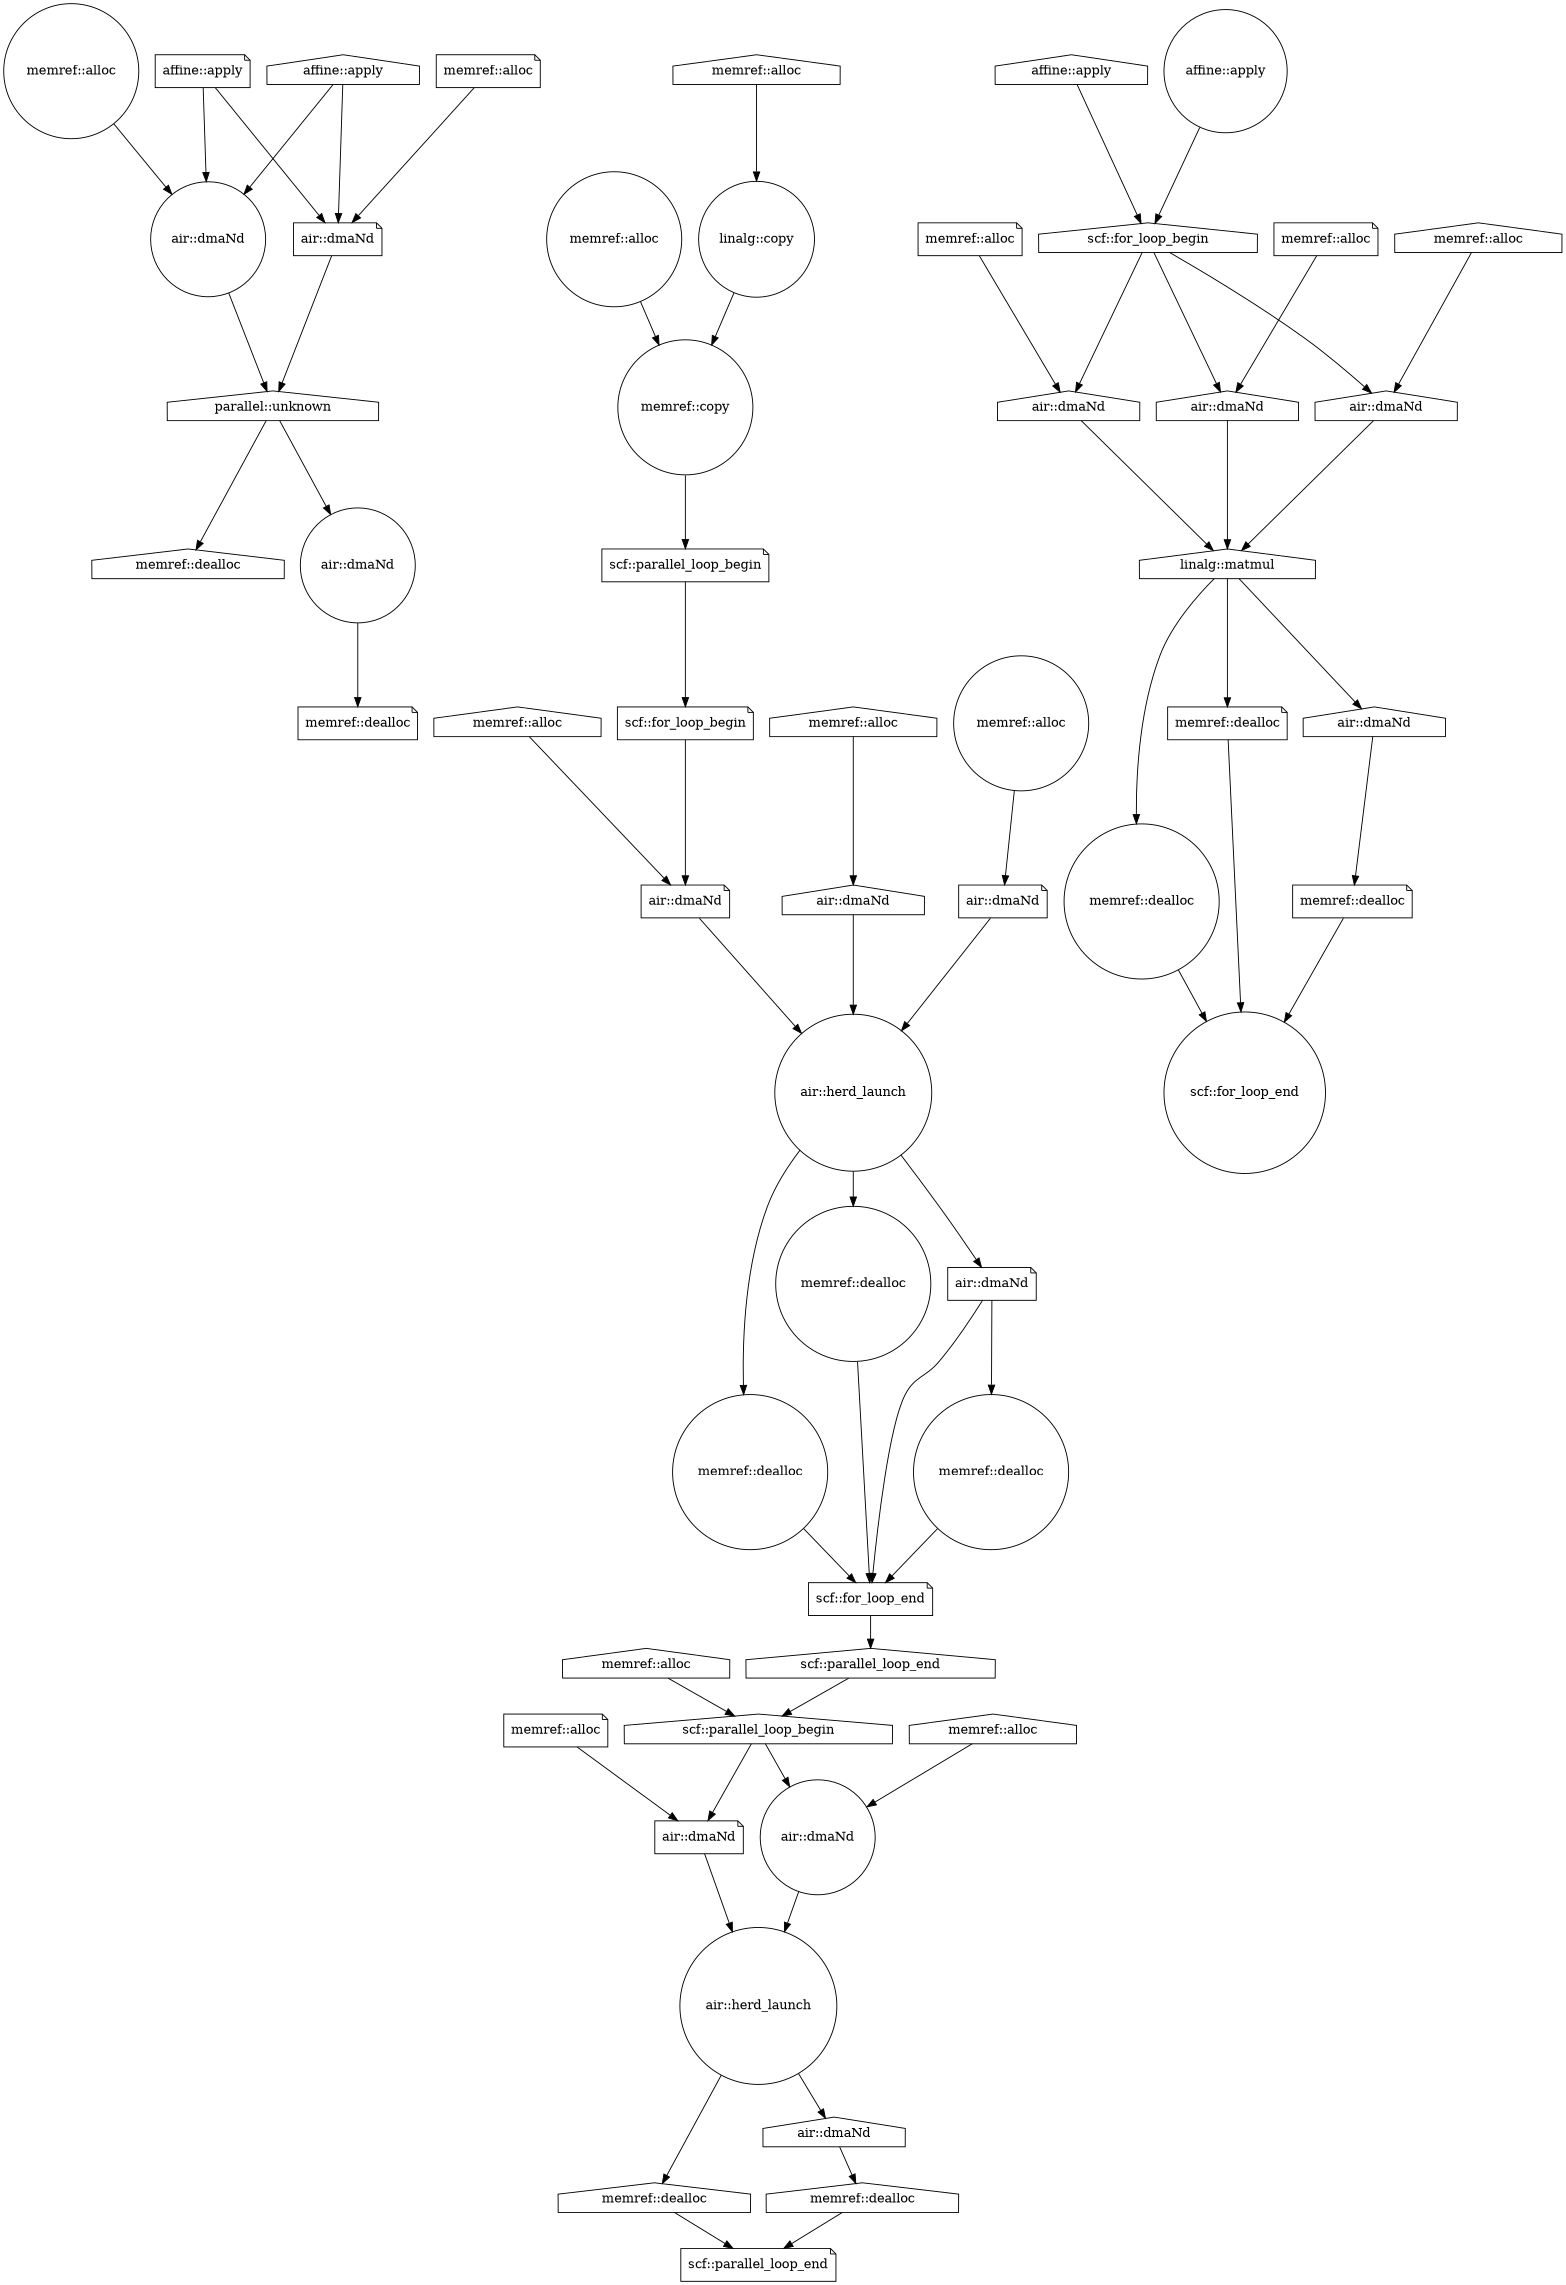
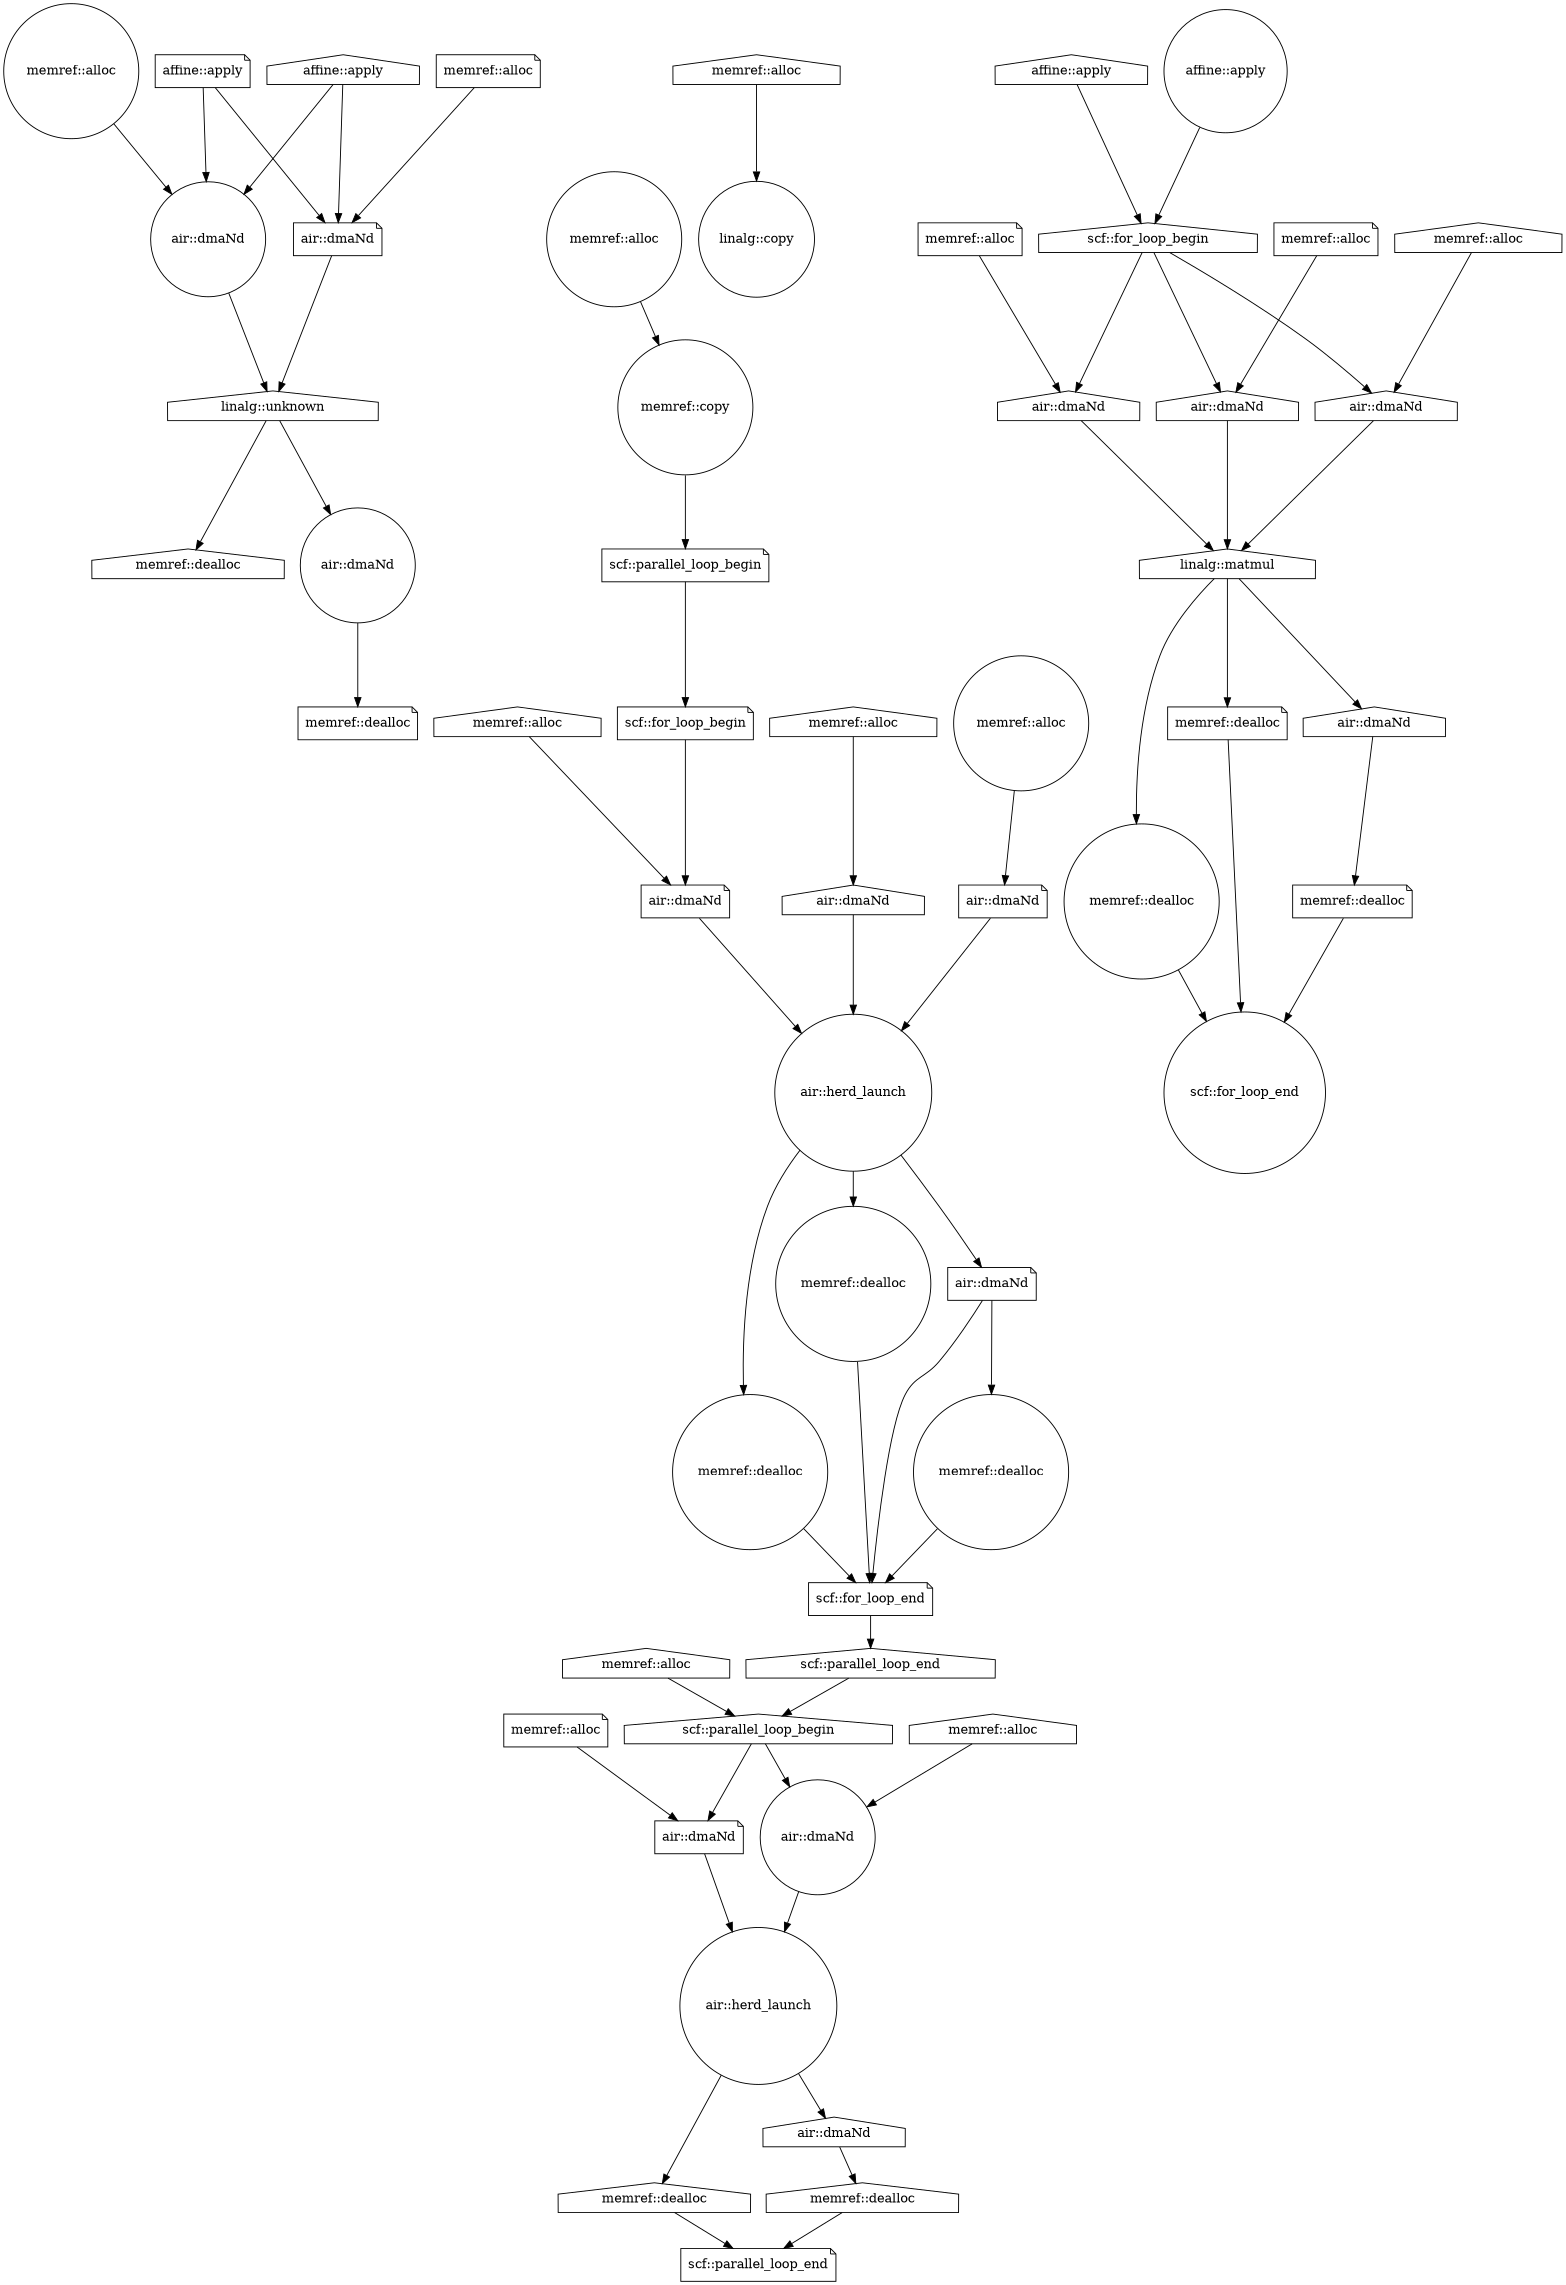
(725, 315) -> none
(273, 407) -> (273, 407)
